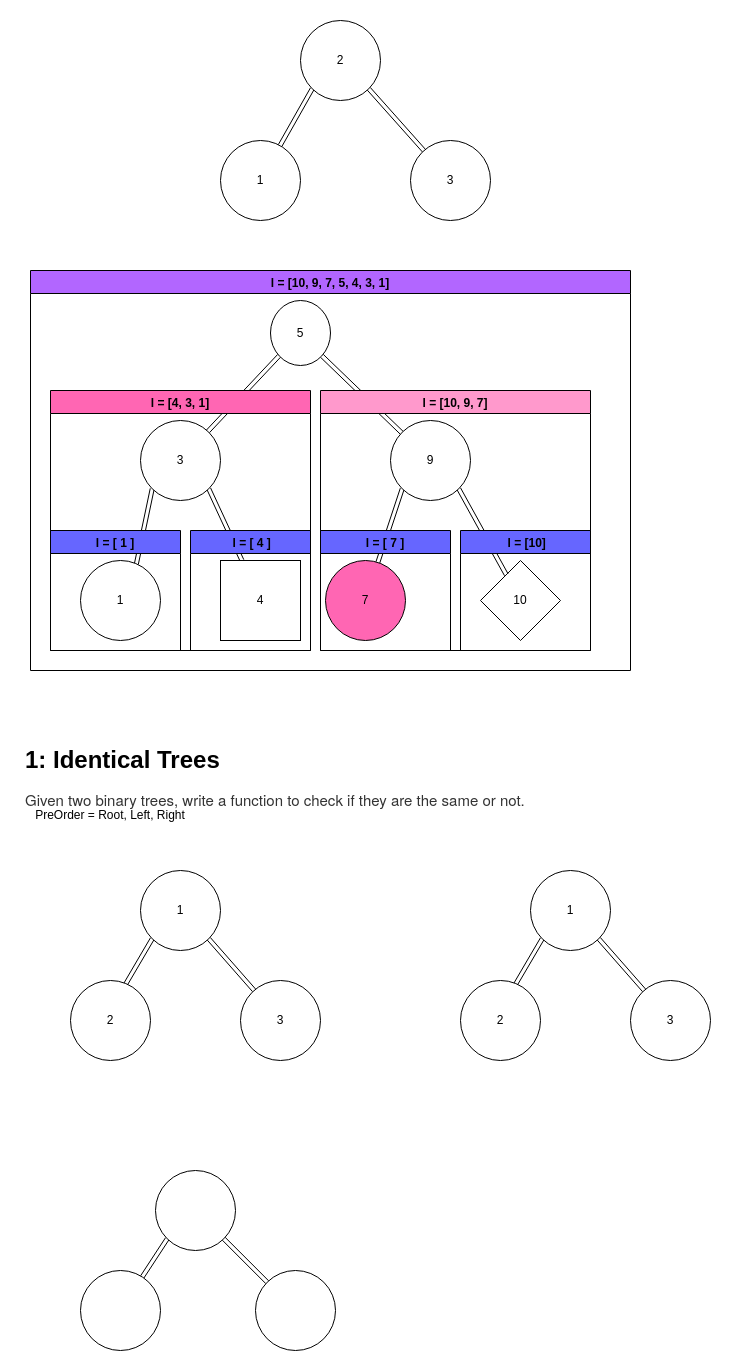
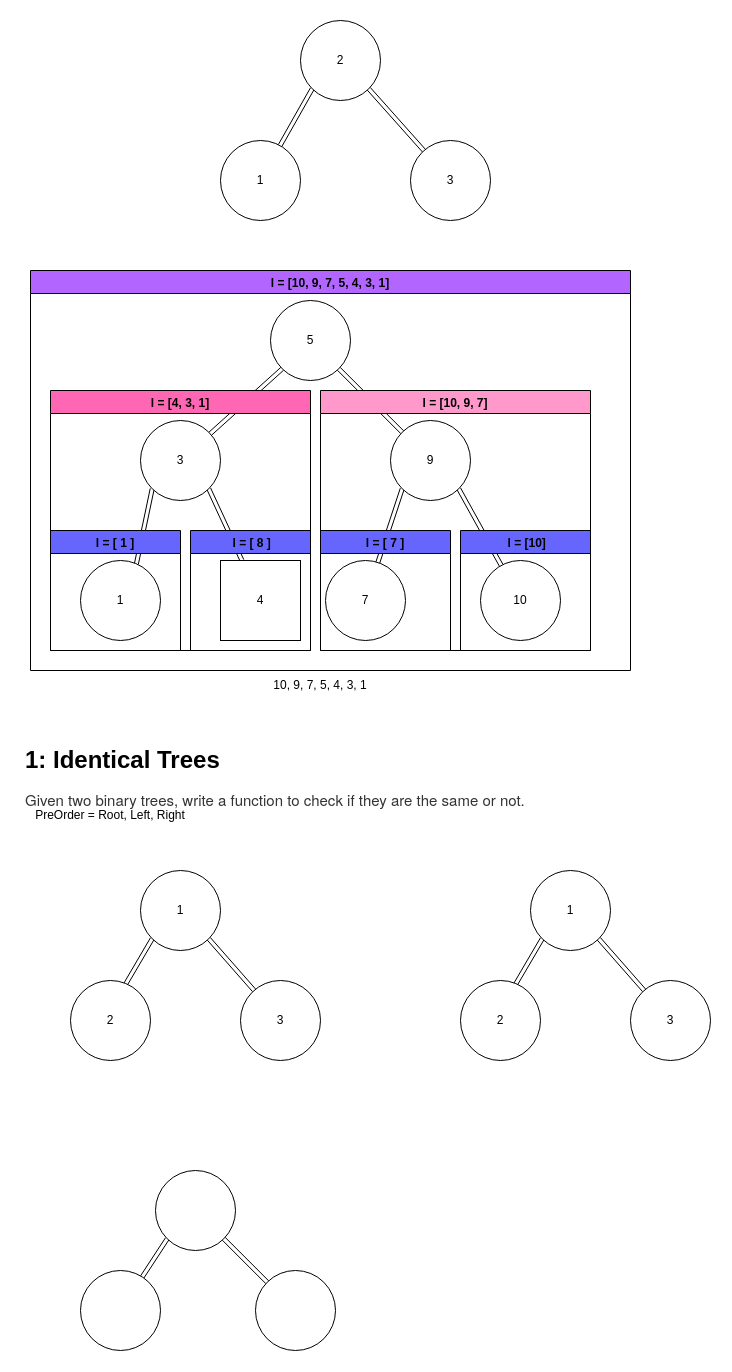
(301, 333) -> (311, 341)
(250, 543) -> (250, 543)
(366, 601) -> (366, 601)
(521, 601) -> (521, 601)
none -> (321, 686)
